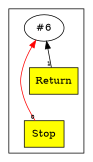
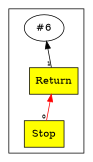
(21, 84) -> (48, 111)
